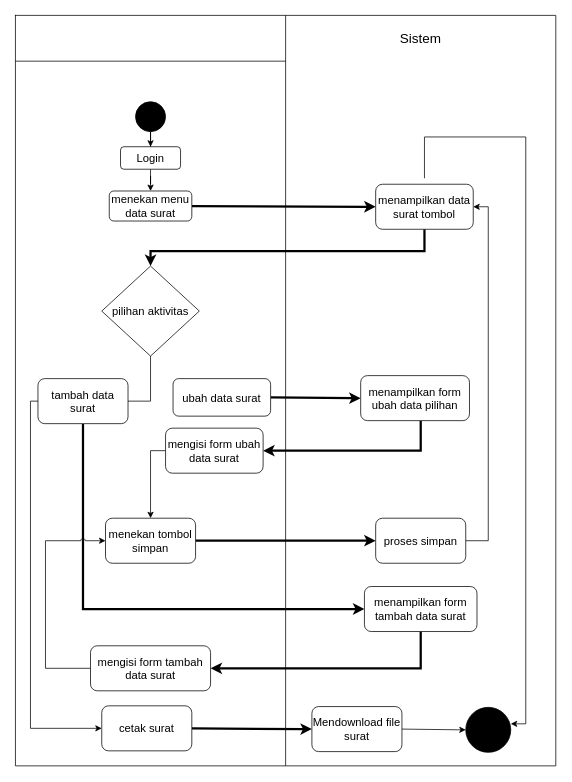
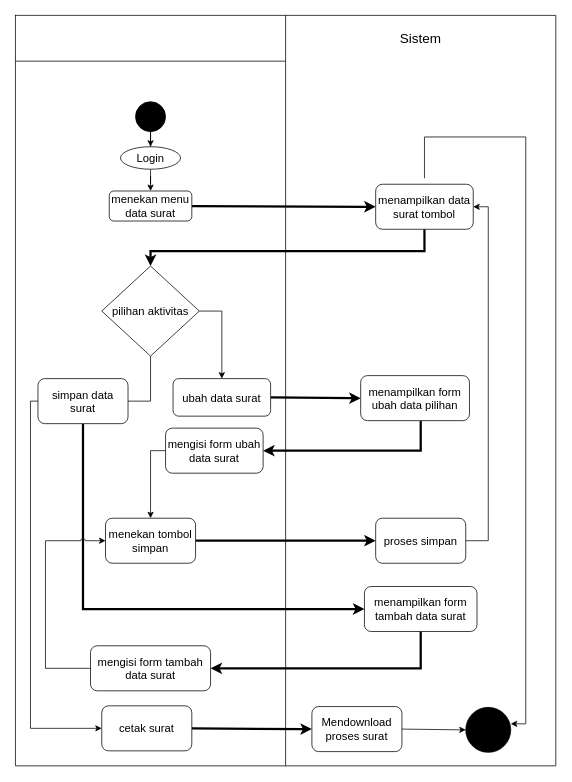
(150, 158) -> (150, 158)
none -> (222, 340)
(83, 401) -> (83, 401)
(357, 729) -> (357, 729)
